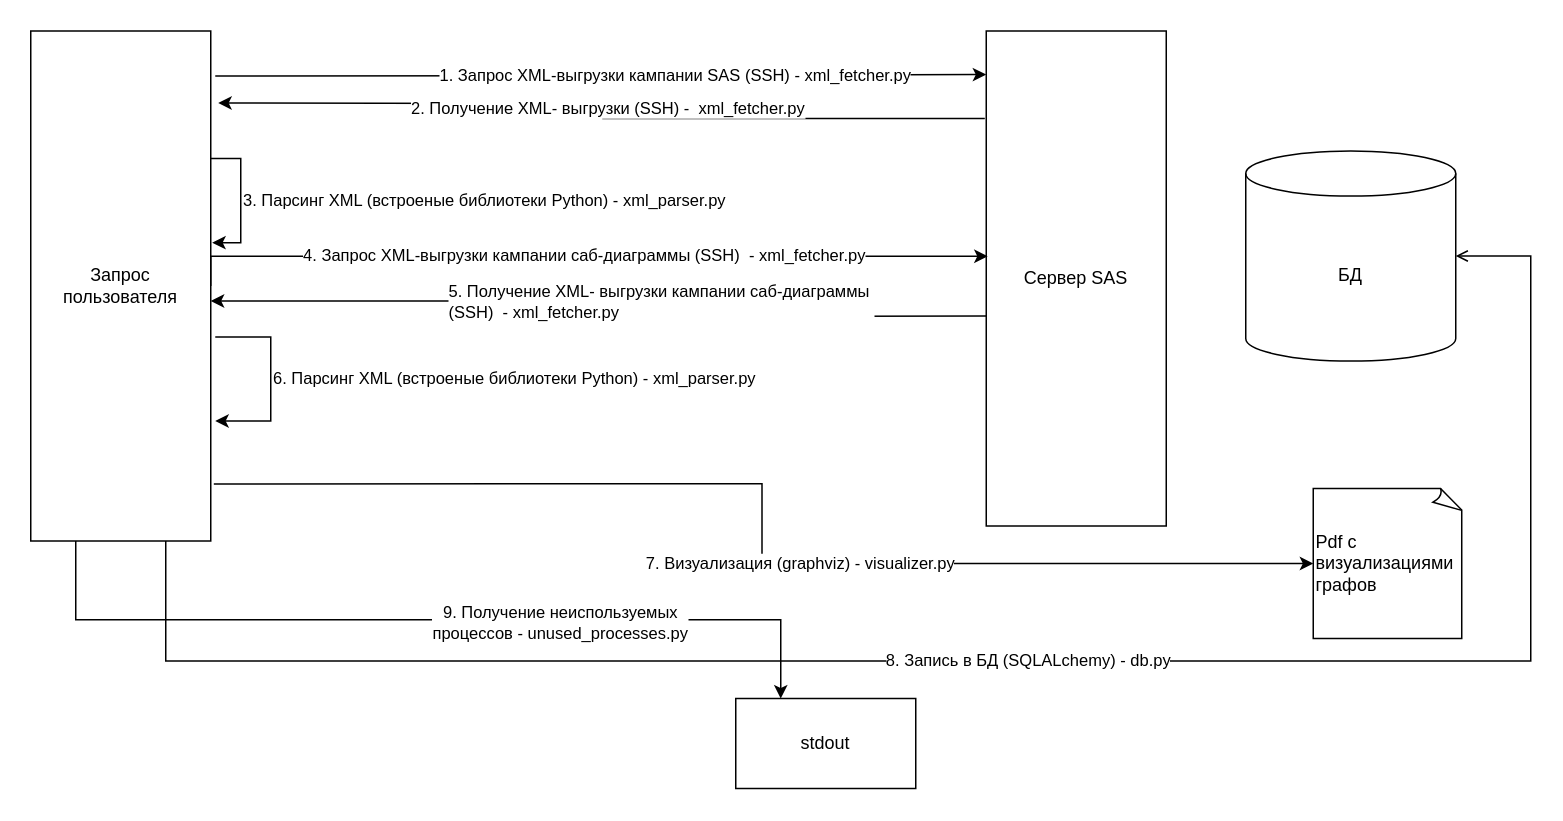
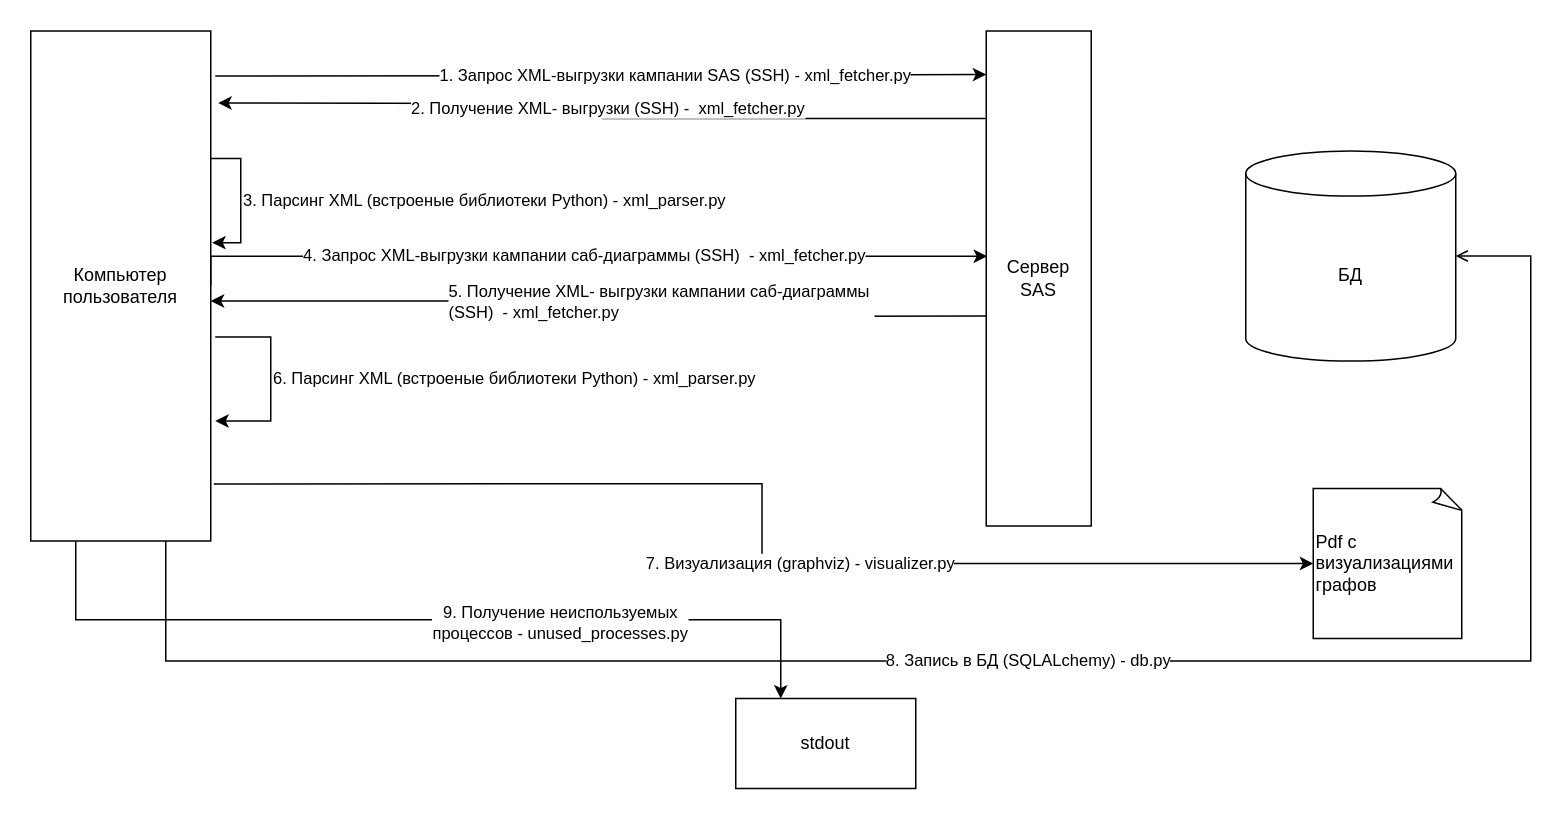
(1076, 278) -> (1039, 278)
(121, 286) -> (121, 286)
